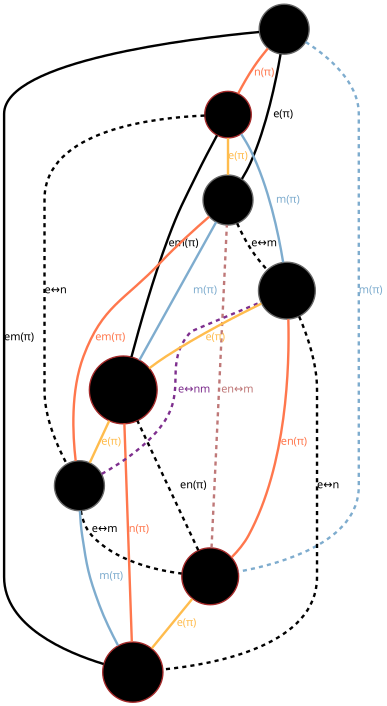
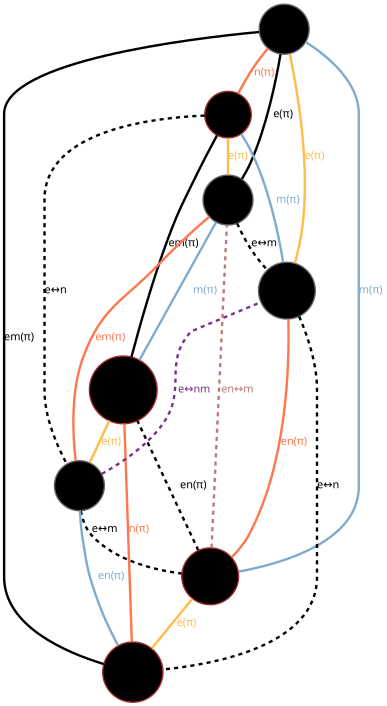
(359, 333) -> (359, 333)
(204, 334) -> (304, 158)
(111, 576) -> (111, 576)
